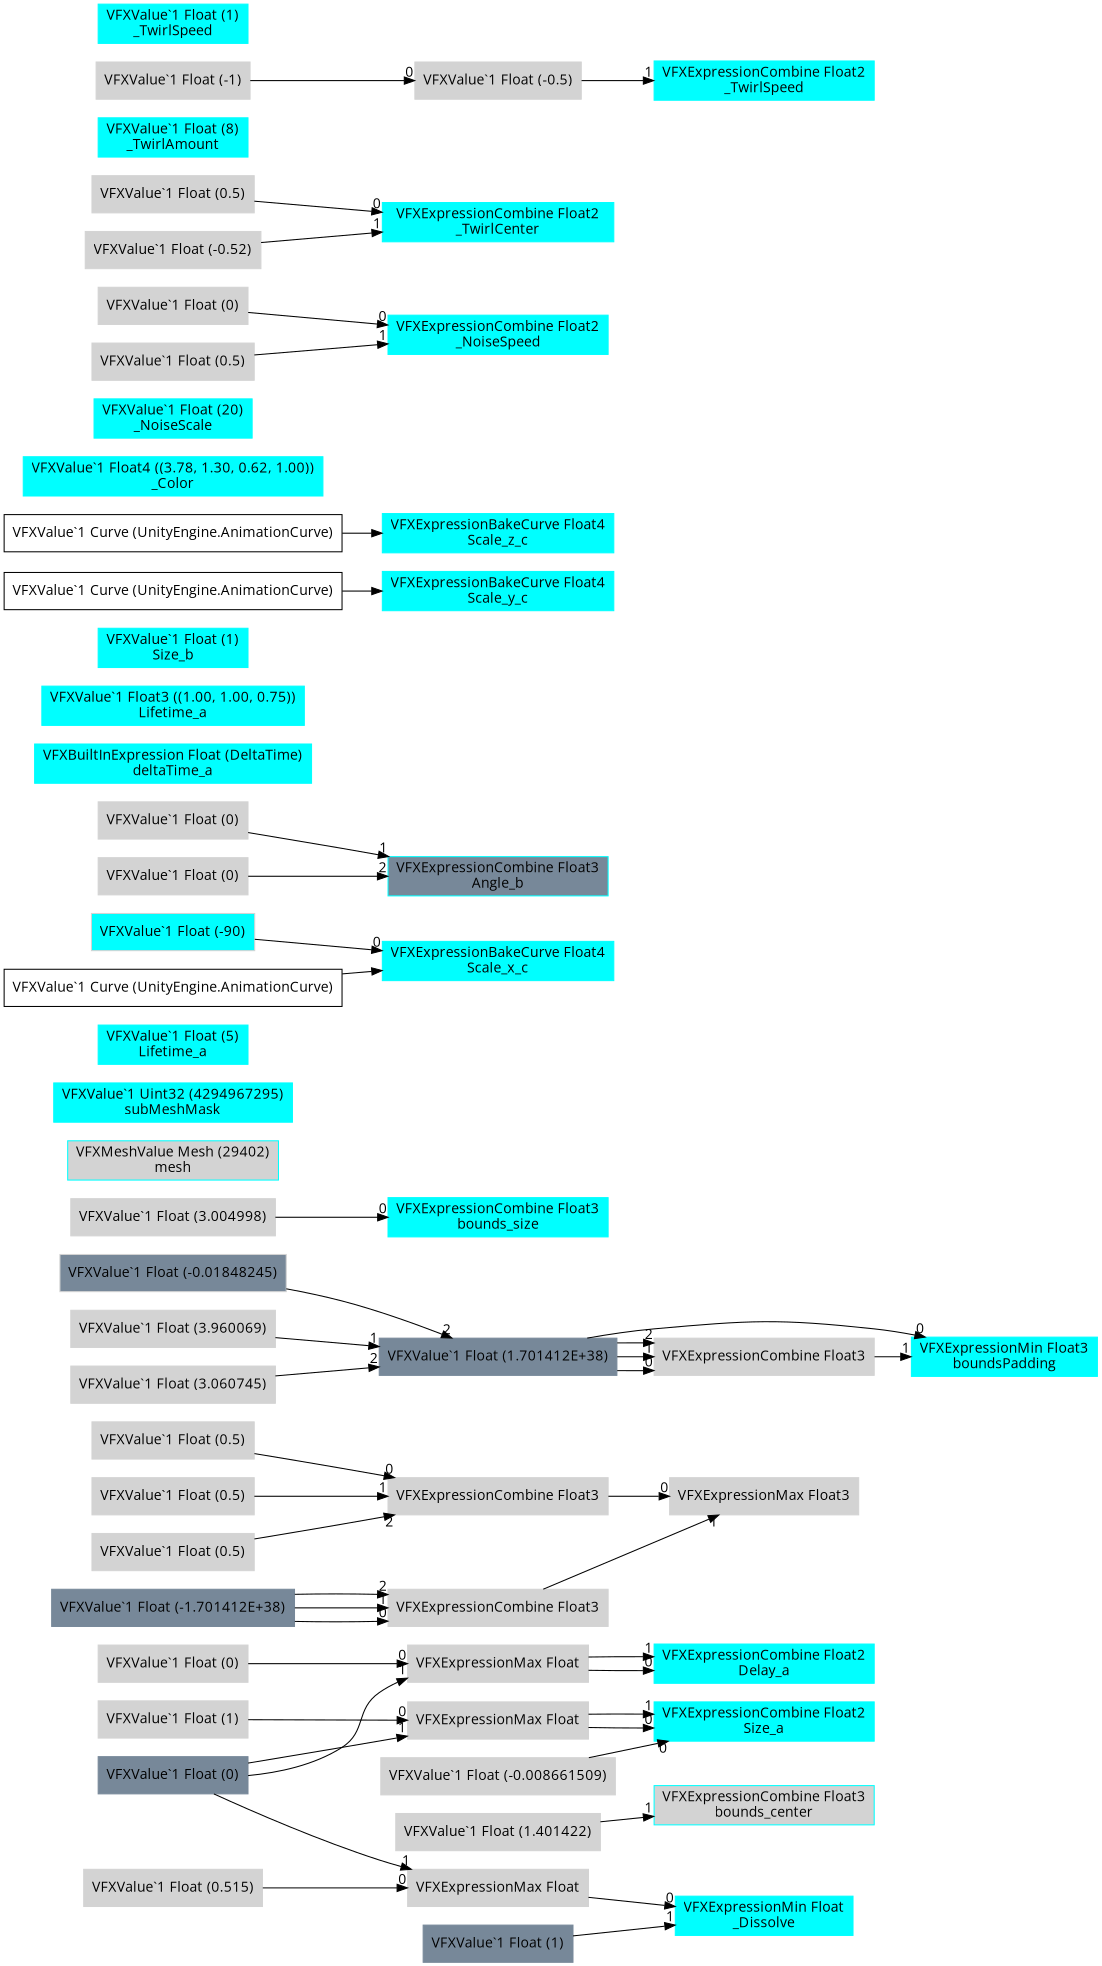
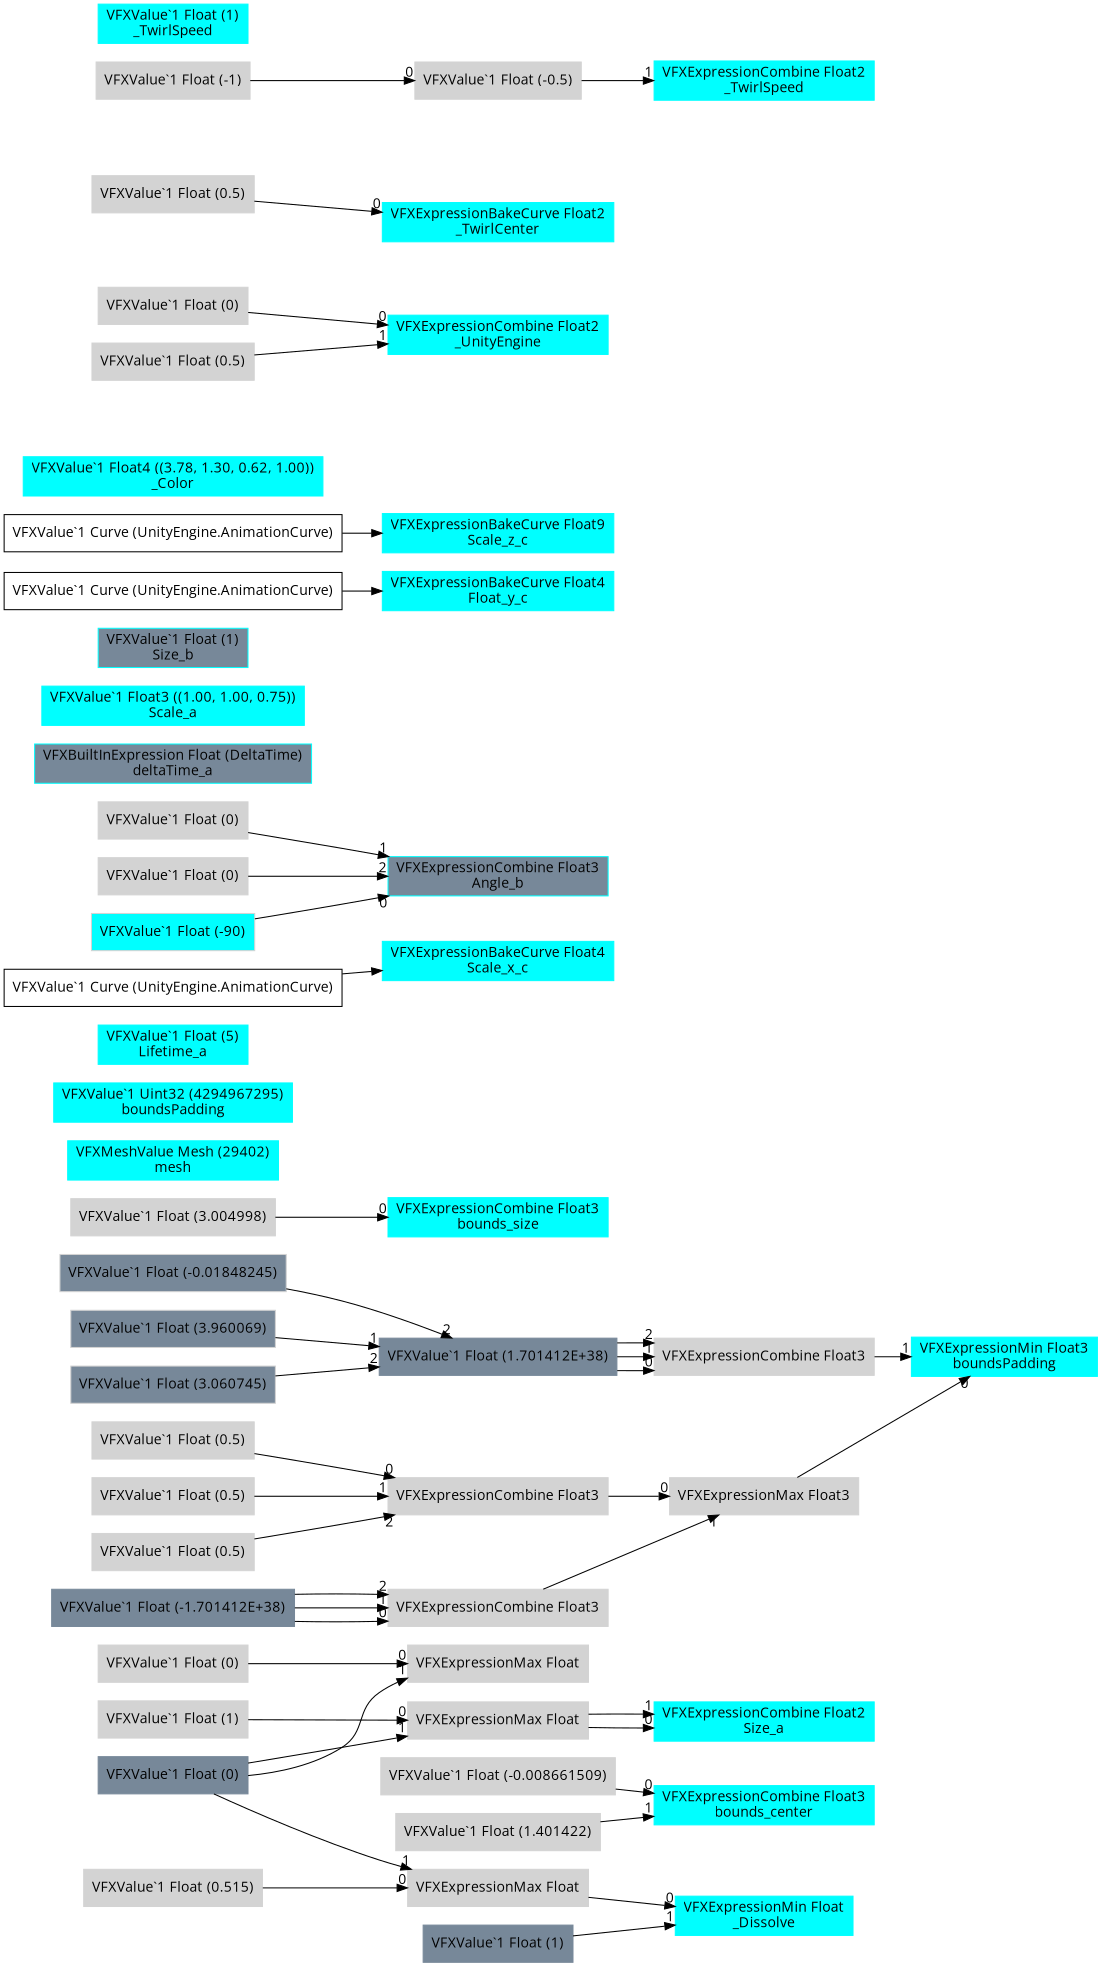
(173, 137) -> none
(498, 222) -> (498, 222)
(173, 250) -> none
(498, 335) -> (498, 335)
(173, 419) -> none
(498, 533) -> (498, 533)
(498, 591) -> (498, 591)
(173, 648) -> (173, 648)
(173, 706) -> (173, 706)
(173, 764) -> (173, 764)
(313, 945) -> (317, 909)
(173, 1103) -> (173, 1103)
(173, 1160) -> (173, 1160)
(751, 1322) -> (879, 1430)
(173, 1329) -> (173, 1329)
(173, 1385) -> (173, 1385)
(764, 1664) -> none
(623, 1751) -> (630, 1791)
(764, 1805) -> (764, 1805)
